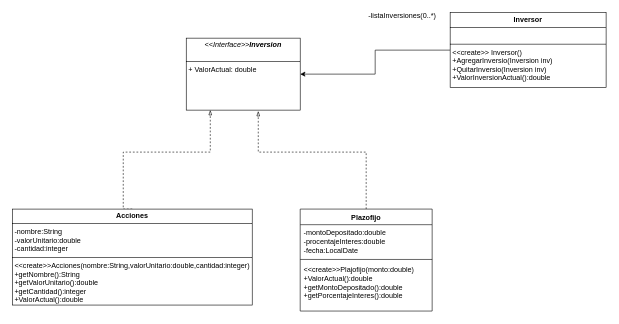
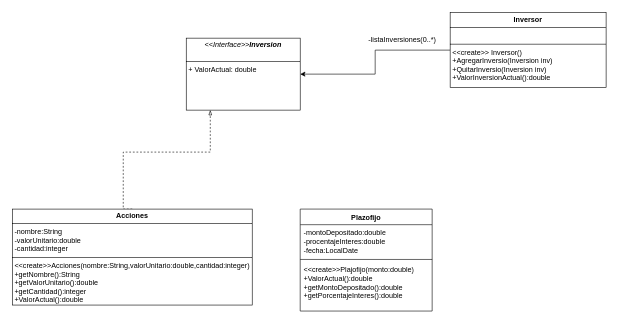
(402, 16) -> (402, 40)
(322, 152) -> none
